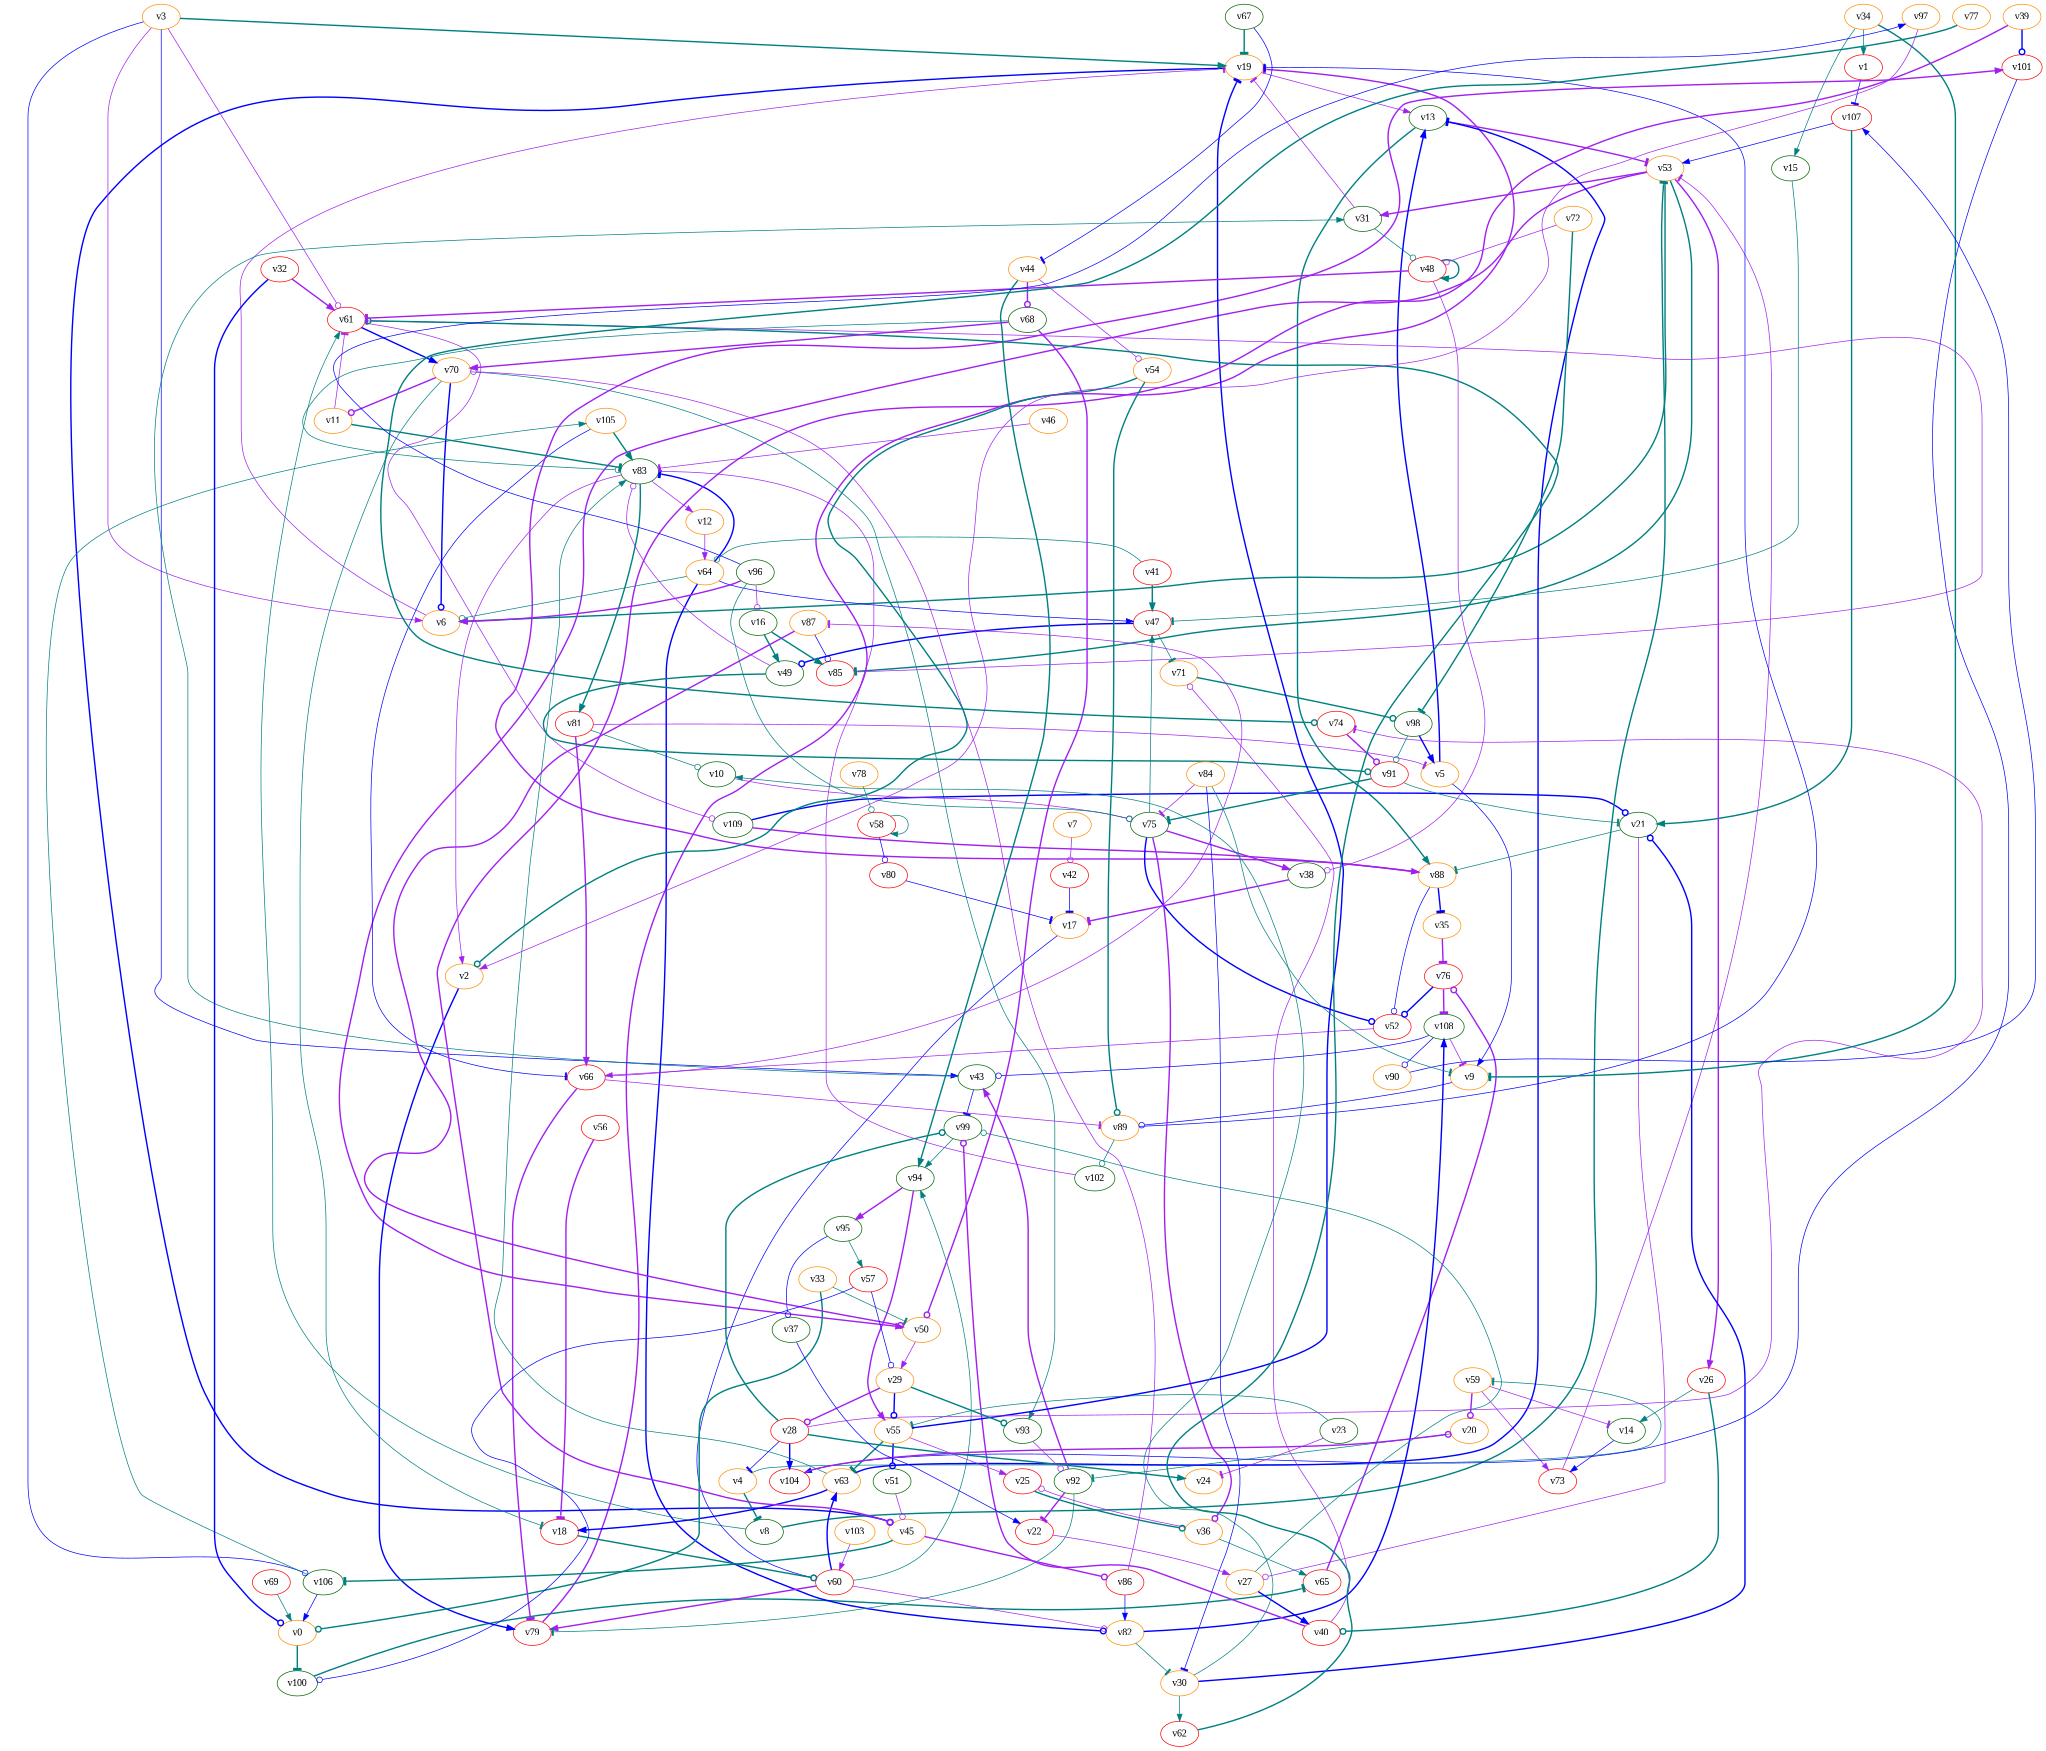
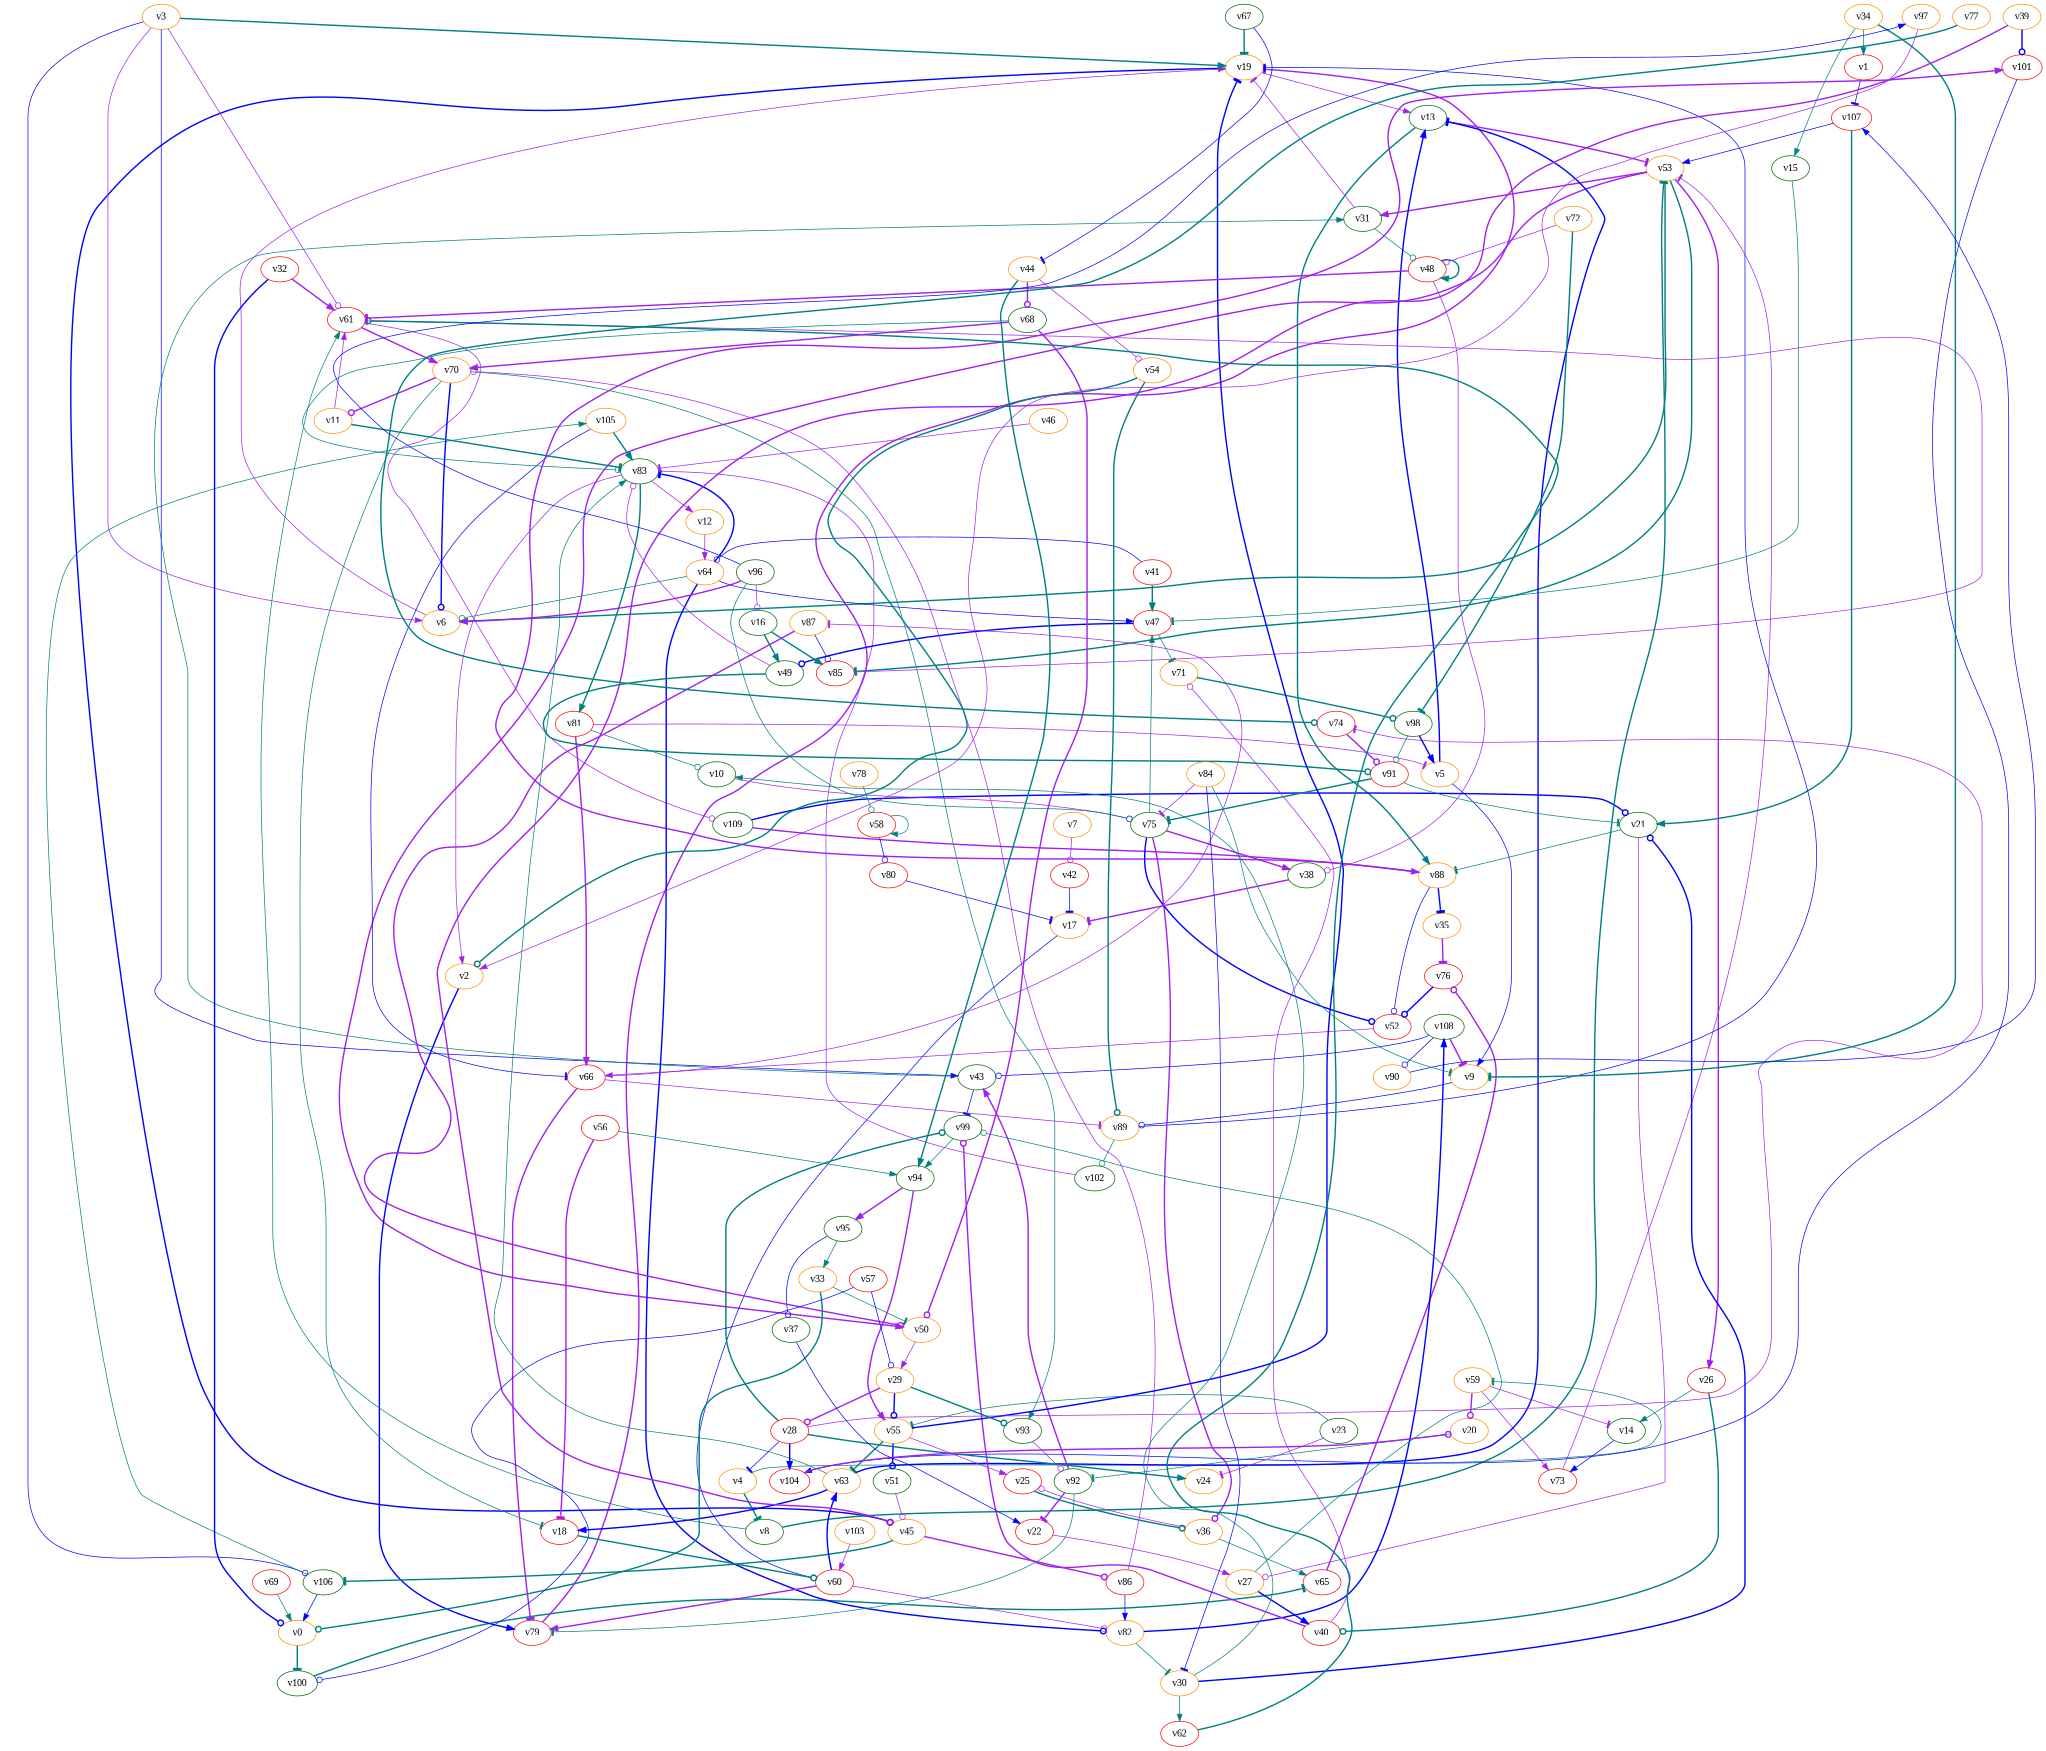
(503, 156) -> (503, 156)
(396, 344) -> (396, 344)
(340, 372) -> (340, 372)
(931, 537) -> (931, 537)
(1444, 1000) -> none
(1456, 1050) -> (1456, 1050)
(854, 1251) -> (832, 1251)
(970, 1427) -> (754, 1153)
